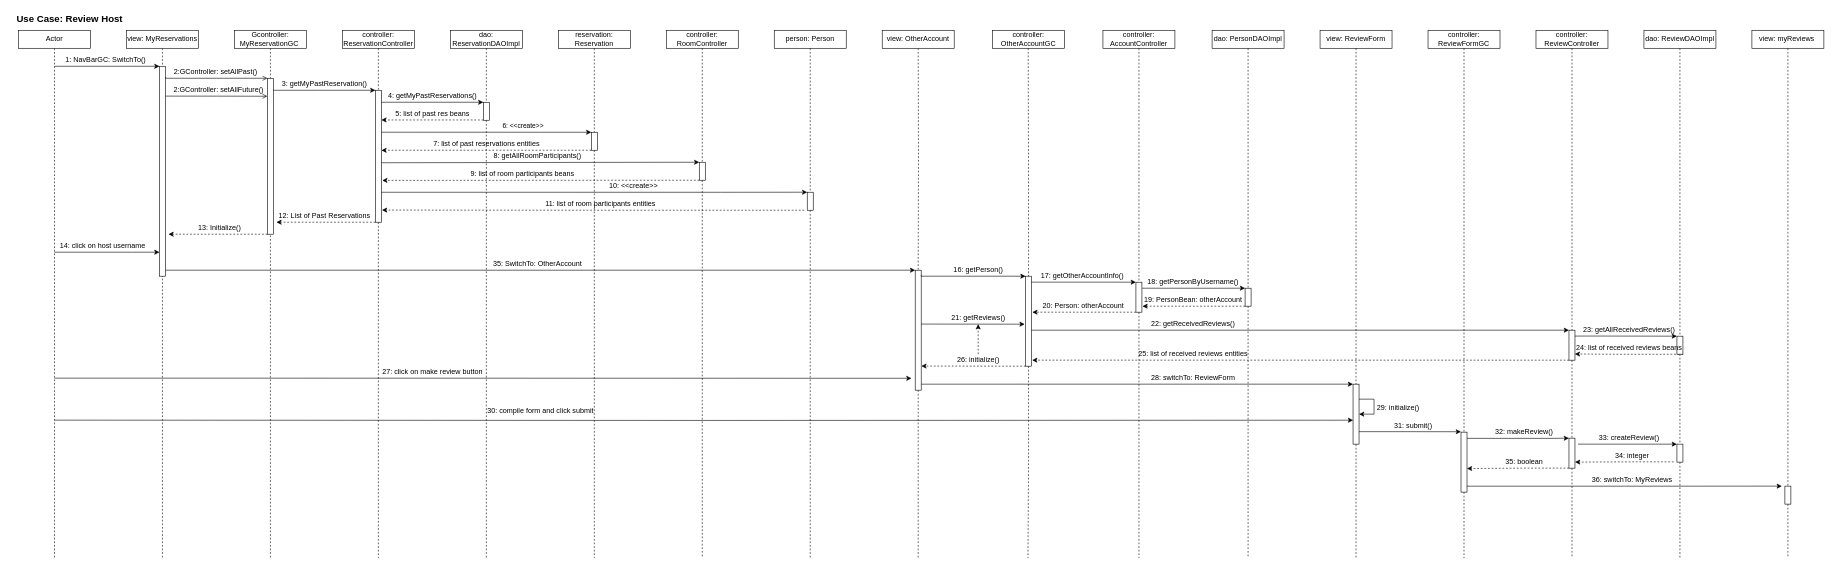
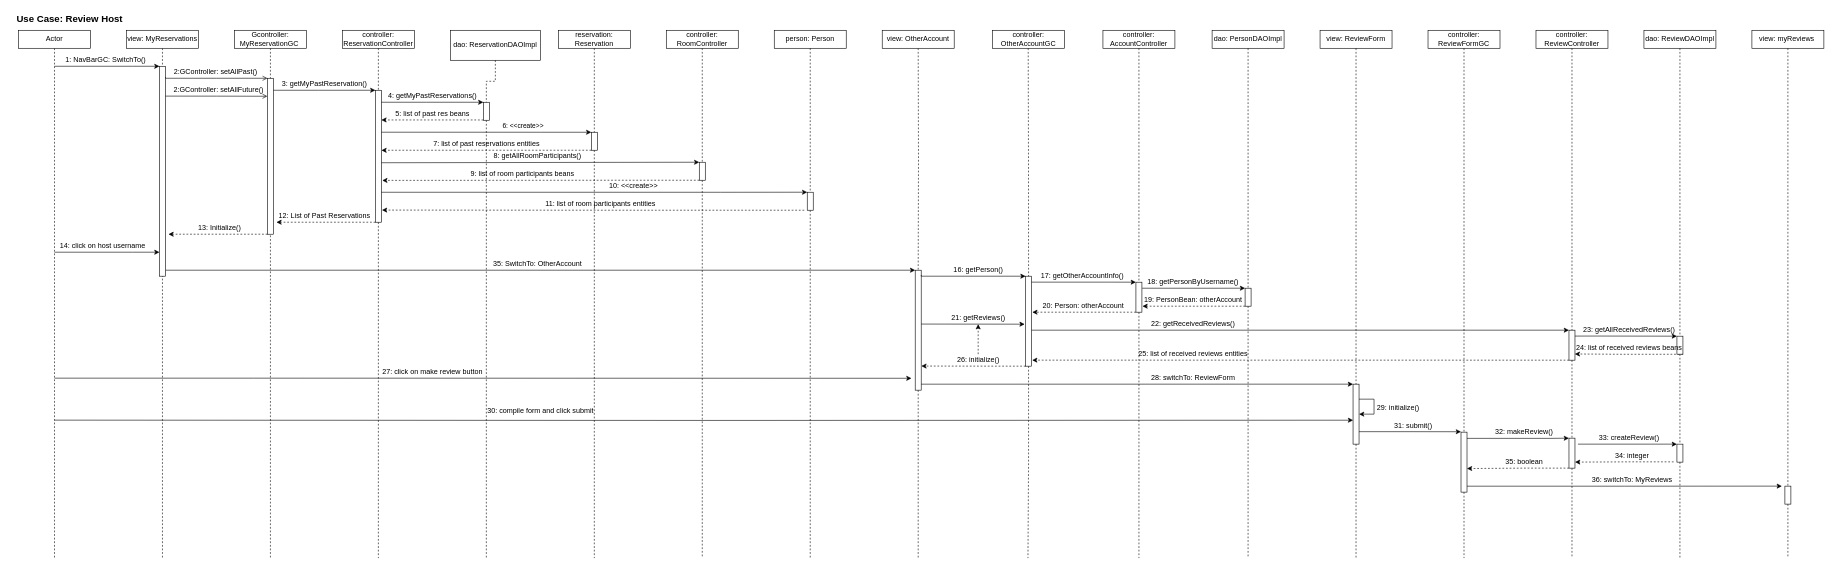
(486, 39) -> (495, 45)
